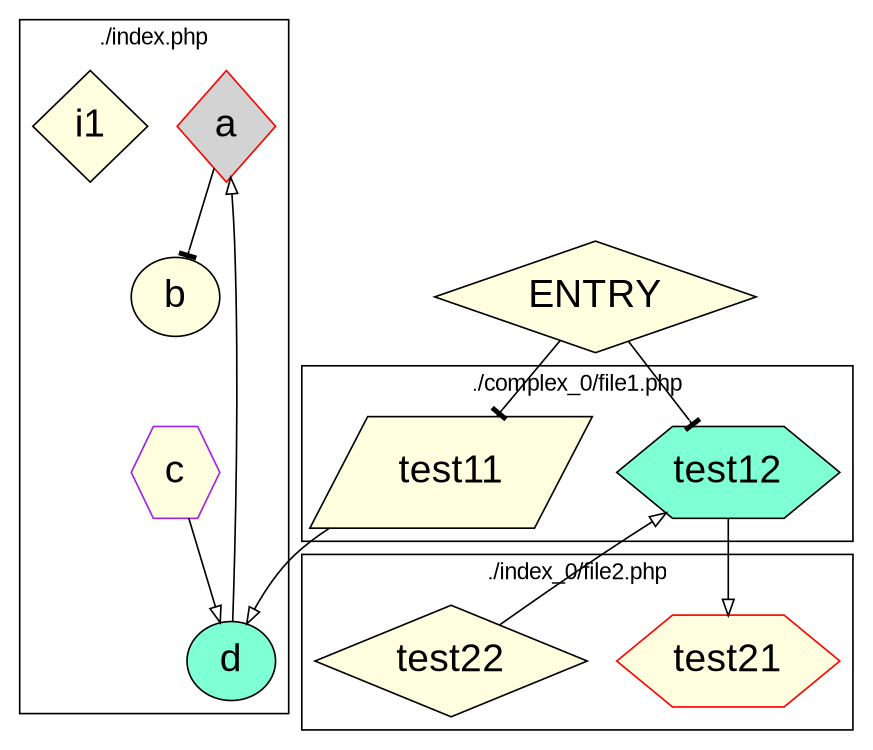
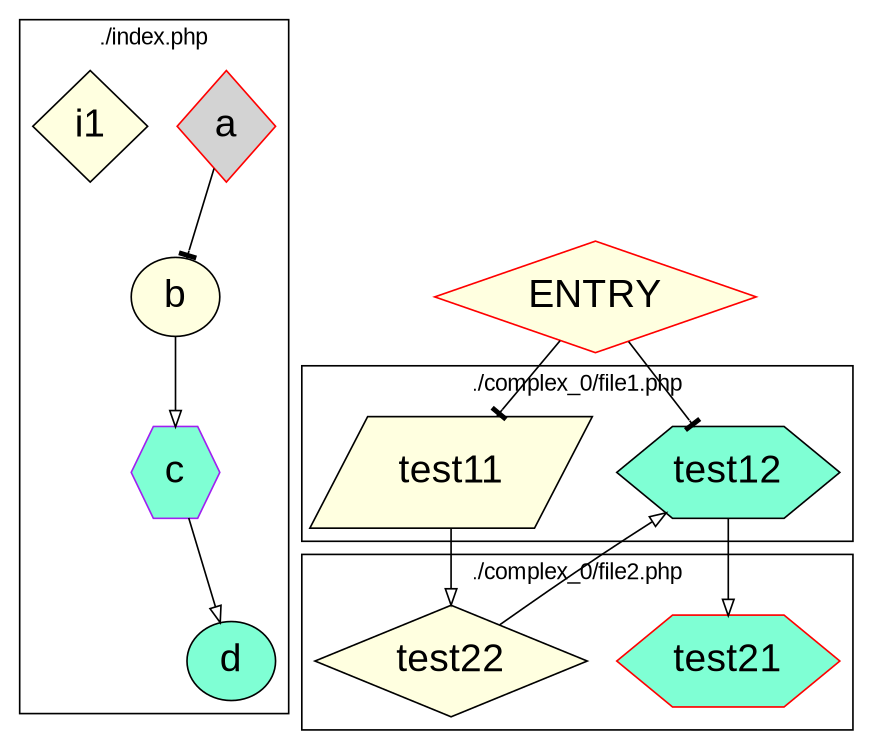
(595, 297) -> (595, 297)
none -> (176, 373)
(237, 408) -> none
(176, 472) -> (176, 472)
(577, 573) -> (577, 573)
(277, 574) -> (451, 564)
(728, 661) -> (728, 661)
